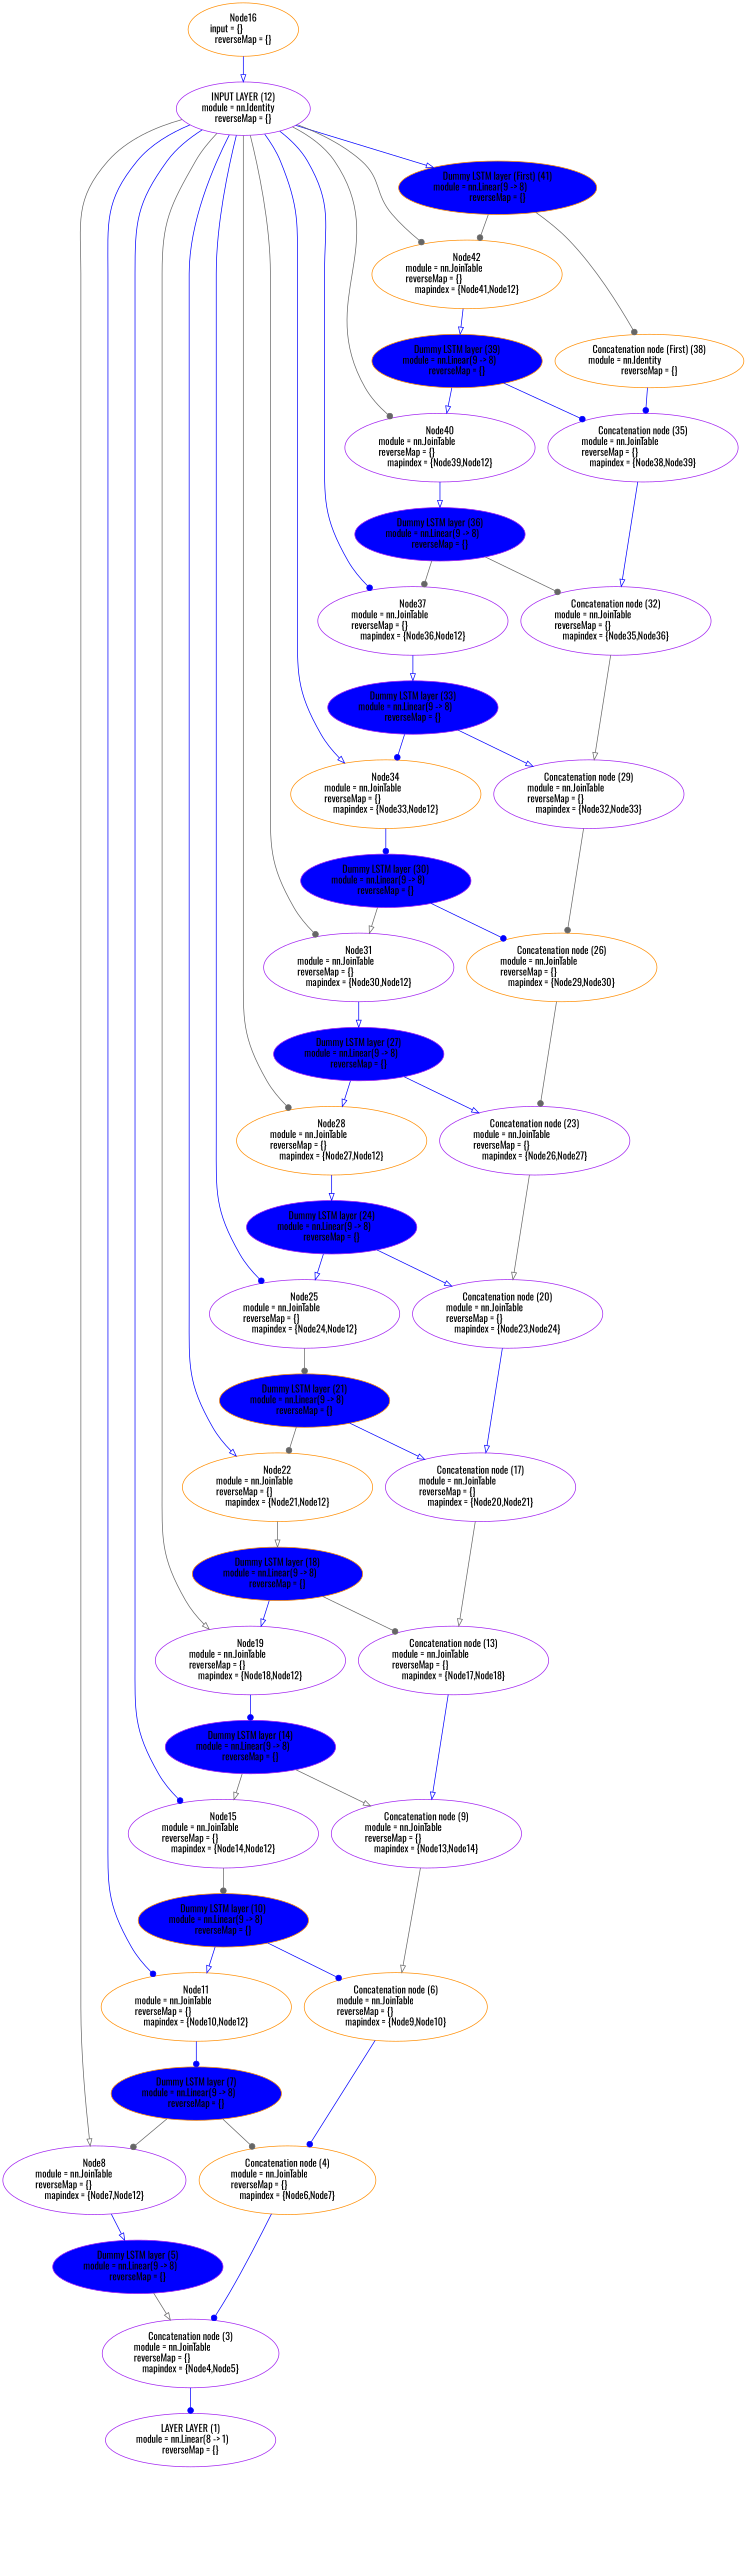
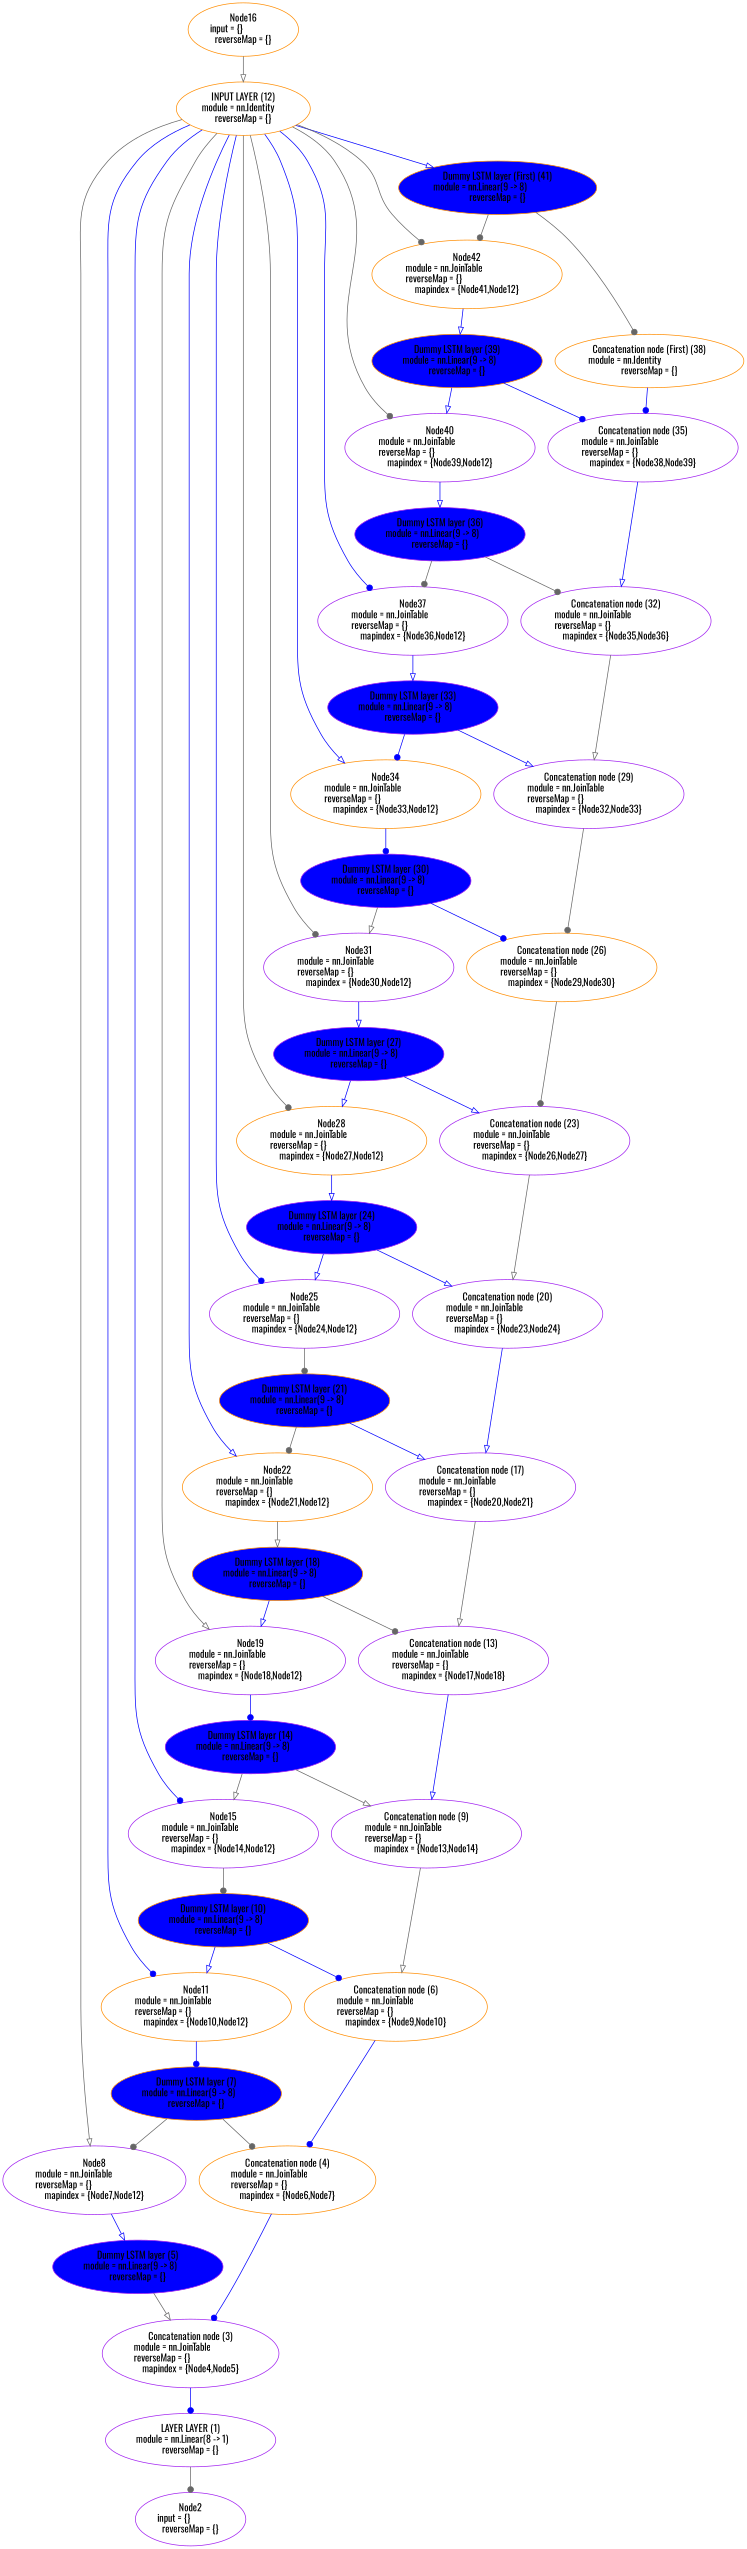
(243, 65) -> (243, 65)
(243, 109) -> (243, 109)
none -> (191, 2519)
